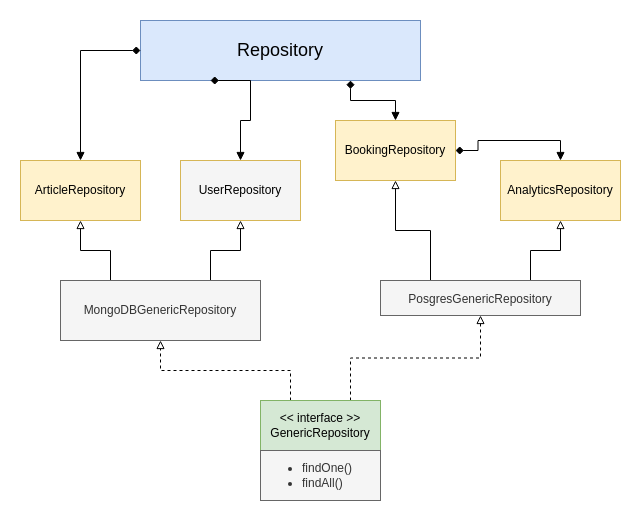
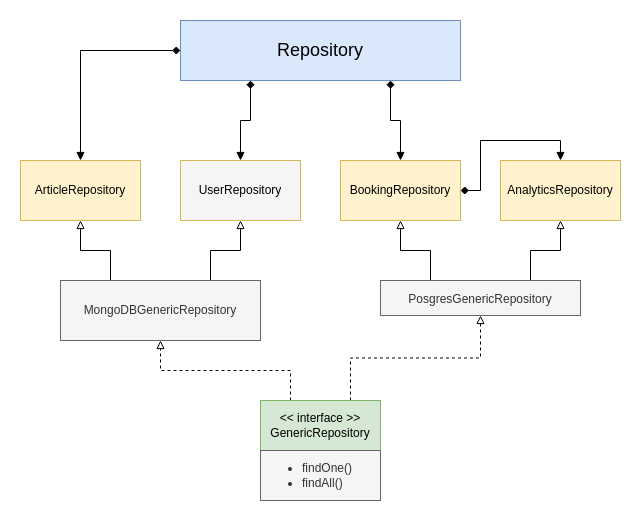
(281, 51) -> (321, 51)
(396, 151) -> (401, 191)
